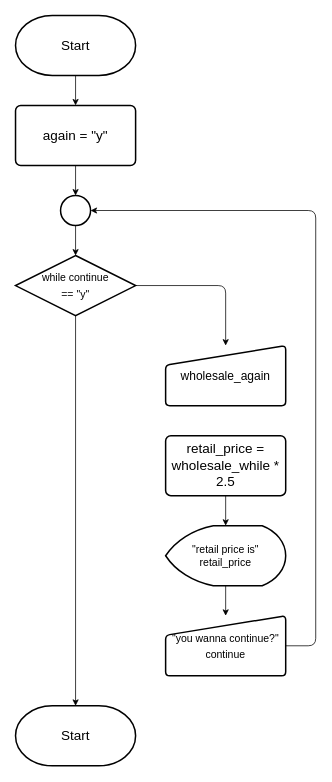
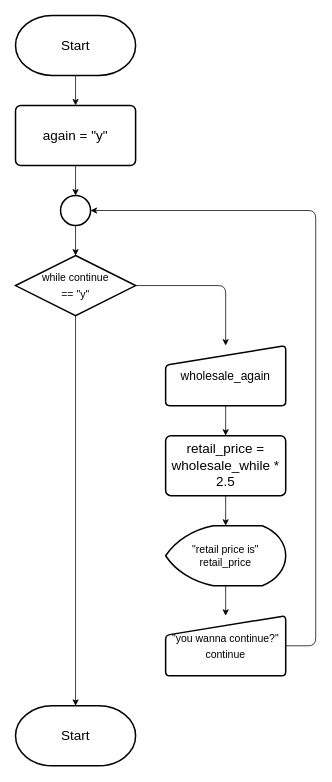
none -> (225, 417)
